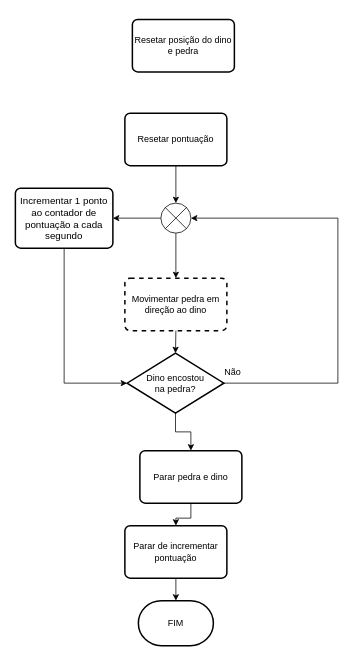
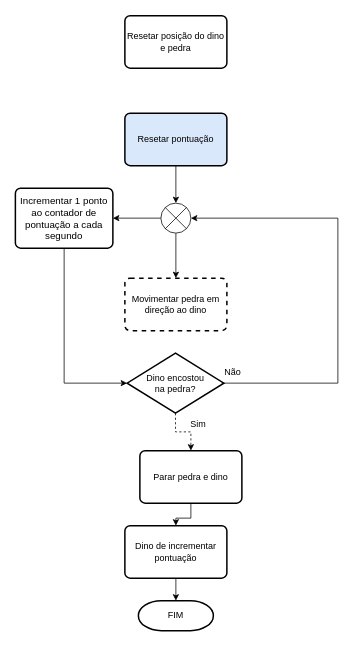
(183, 45) -> (176, 42)
(176, 139) -> (176, 139)
(176, 340) -> none
none -> (198, 424)
(180, 432) -> (180, 432)
(176, 552) -> (176, 552)
(176, 623) -> (176, 615)
